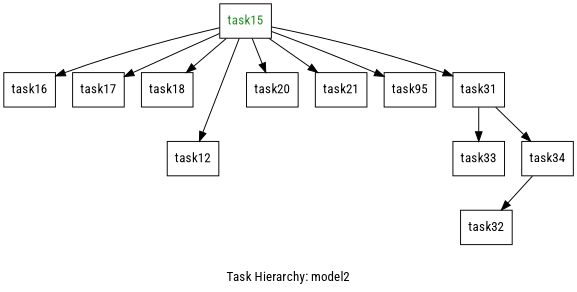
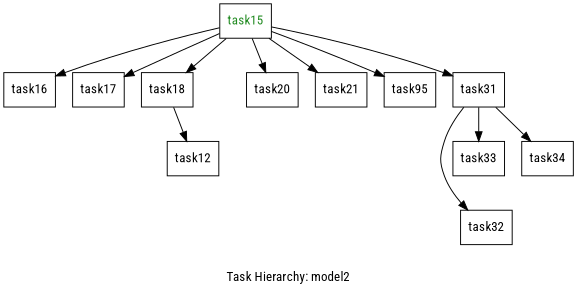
(221, 85) -> (178, 120)
(520, 190) -> (441, 155)
